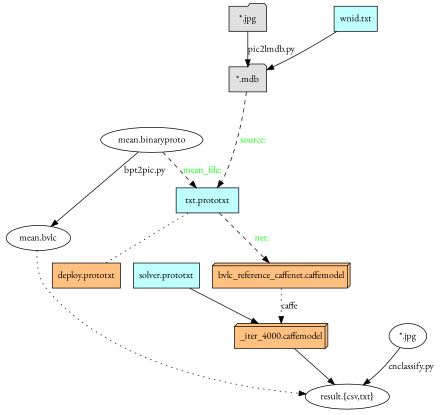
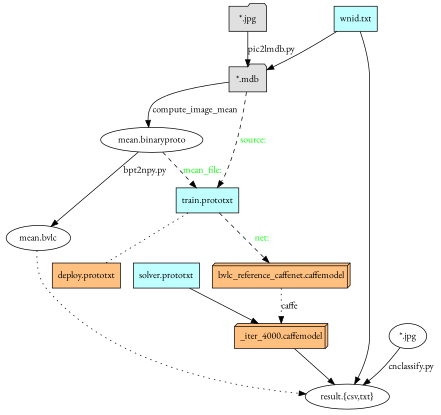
none -> (181, 91)
(145, 170) -> (145, 170)
(207, 200) -> (207, 200)
none -> (370, 205)
